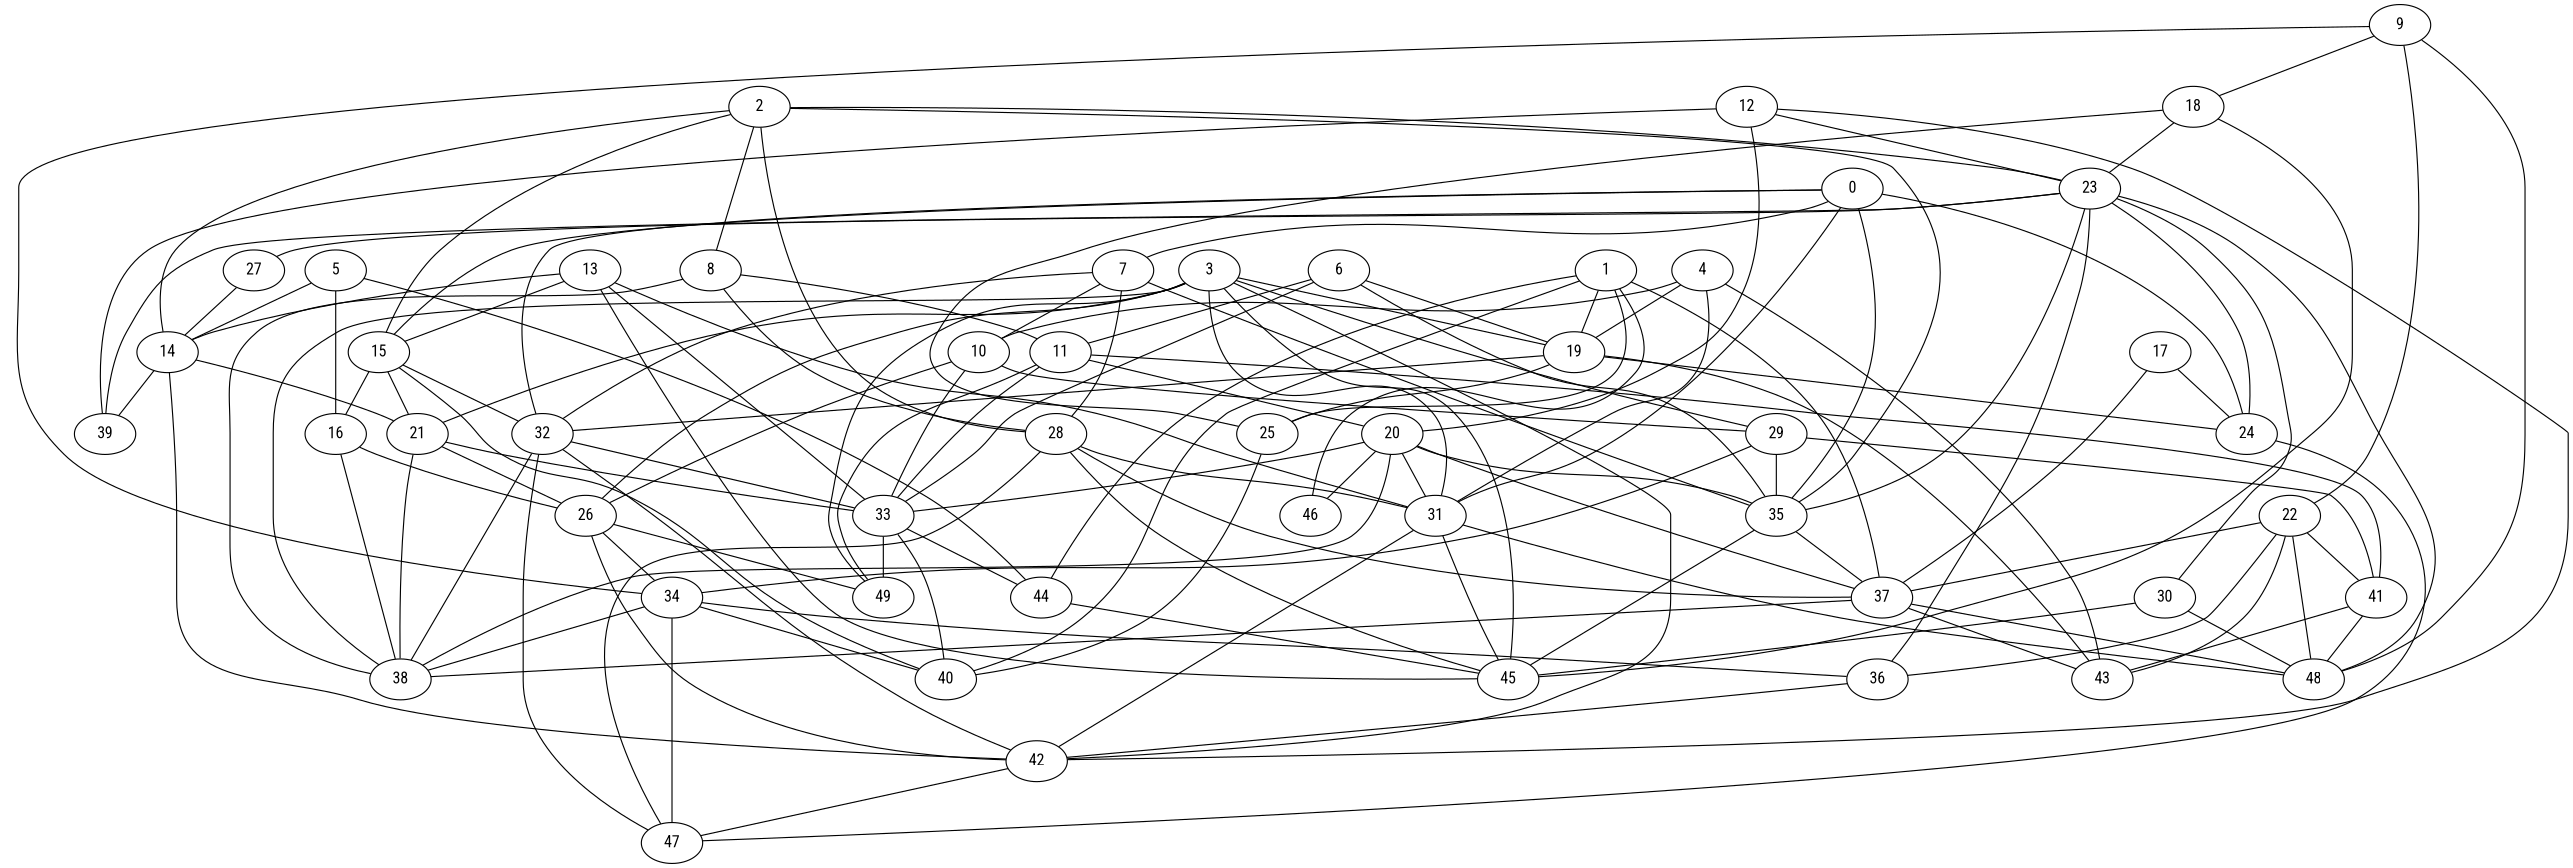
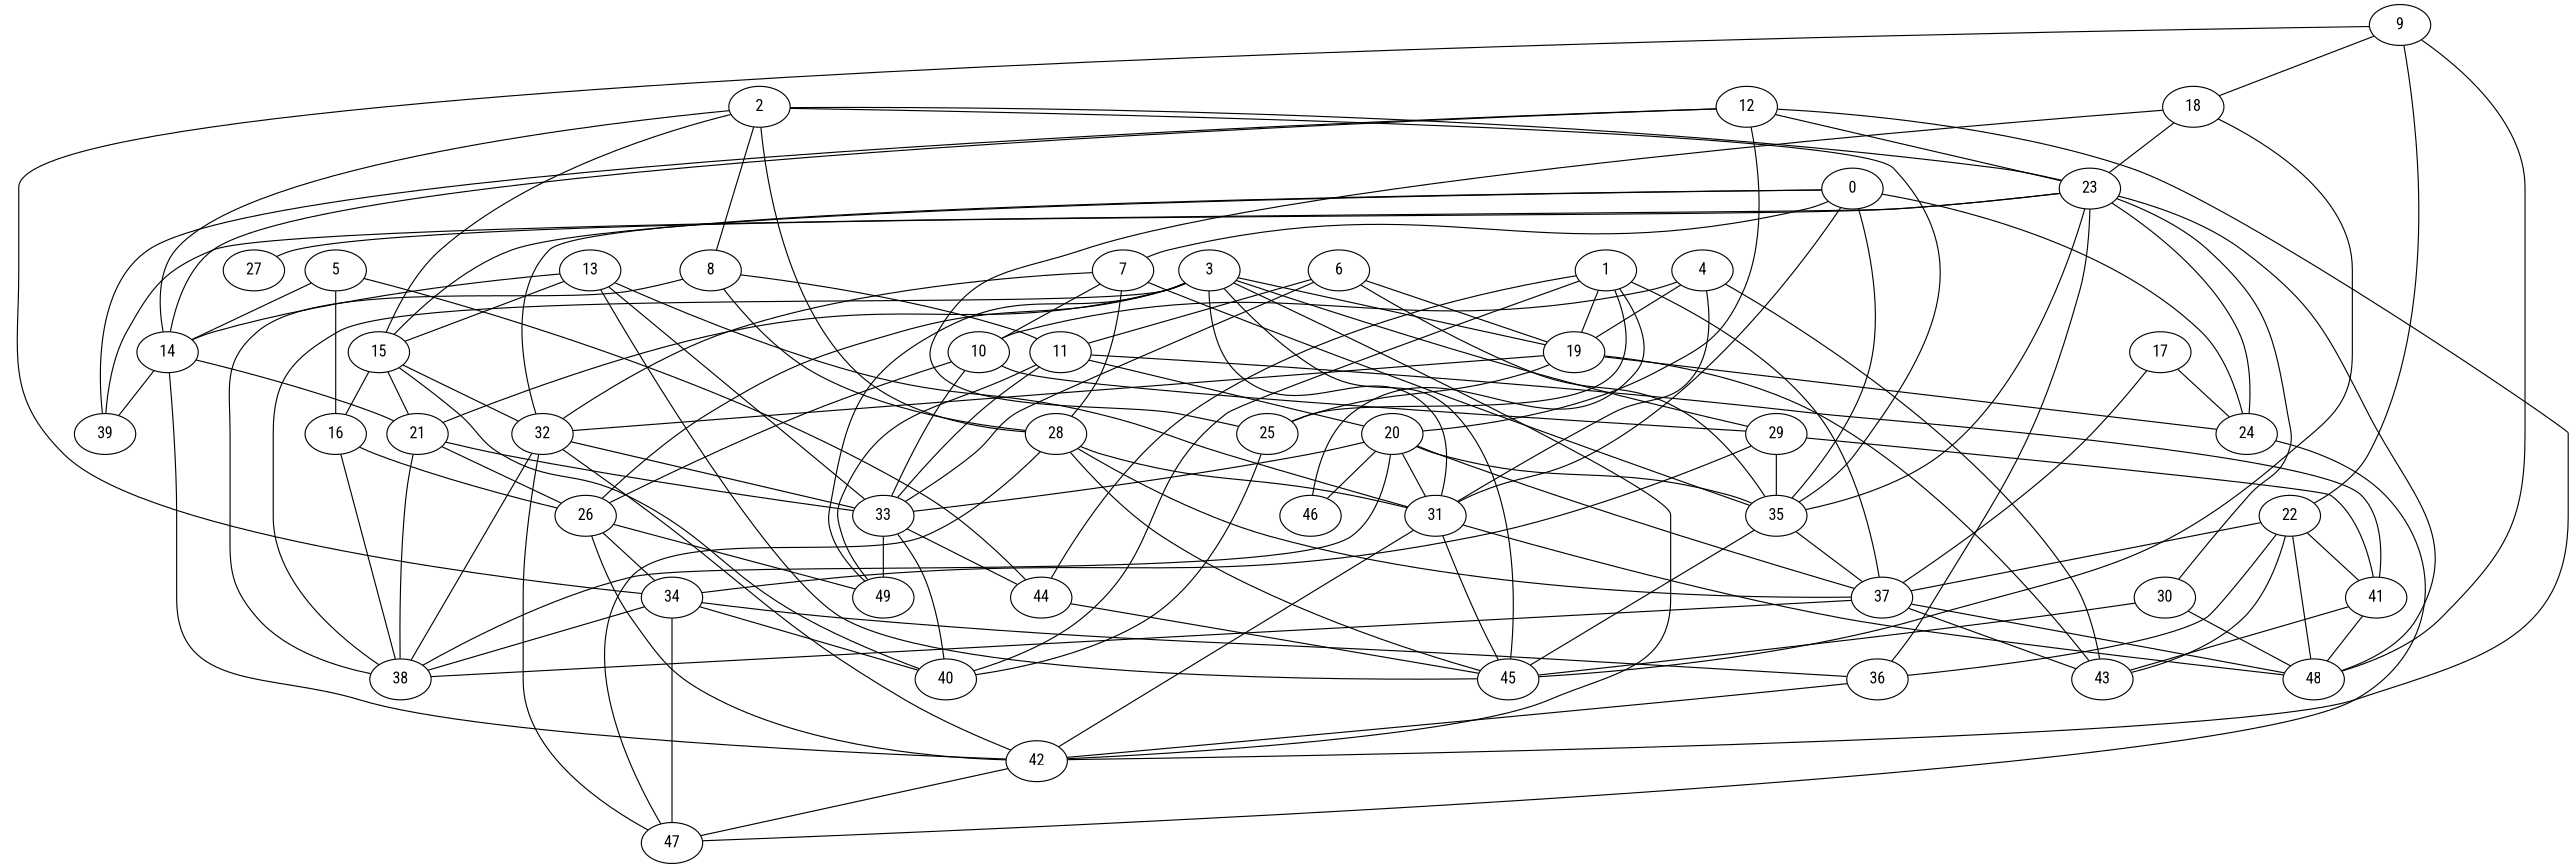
(211, 311) -> (913, 150)
